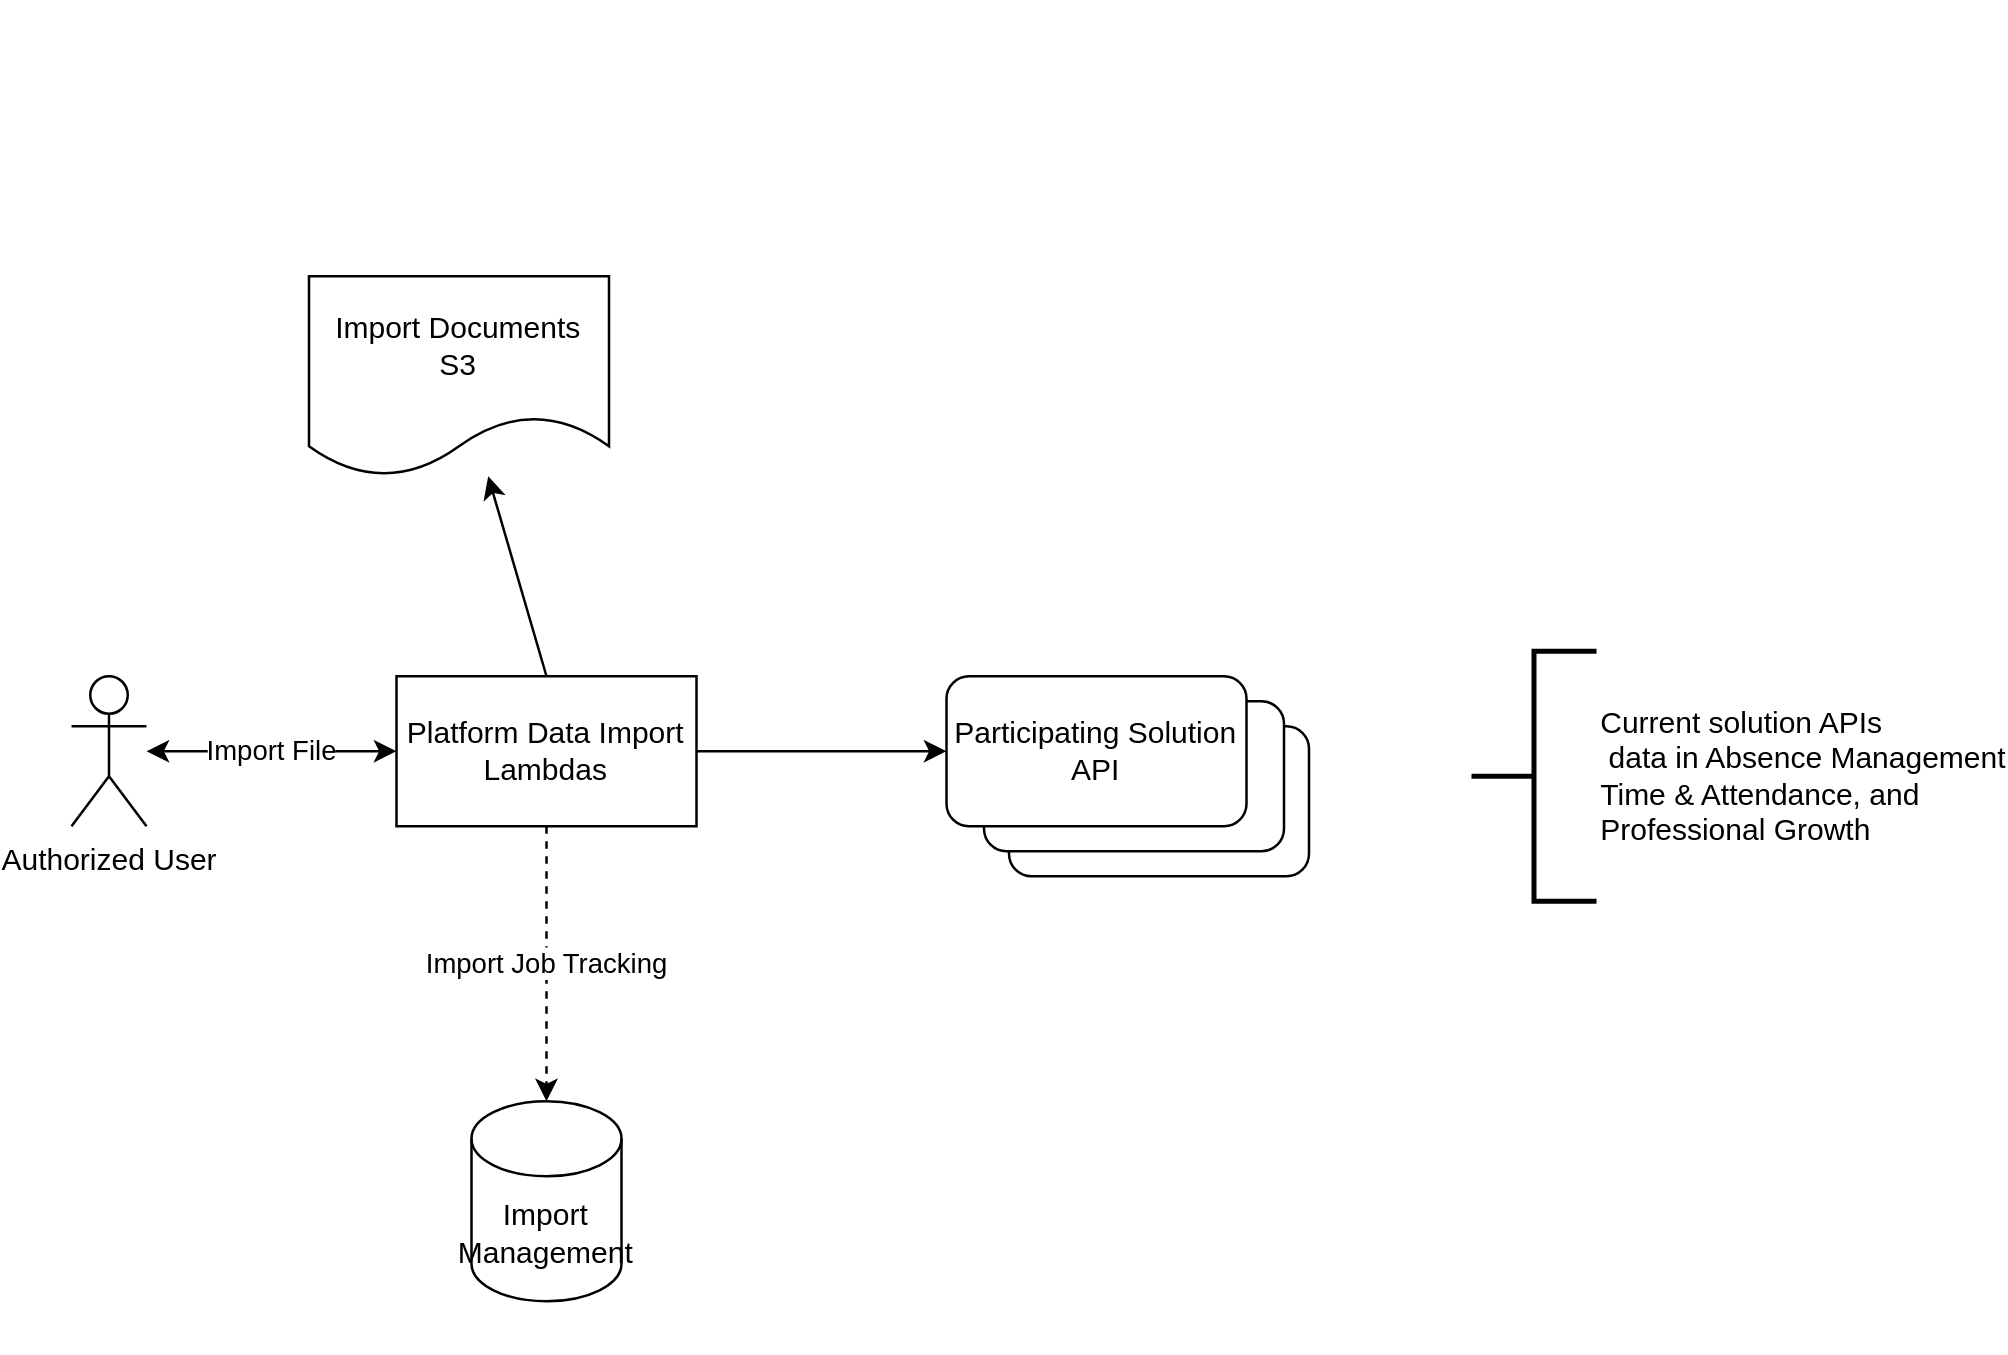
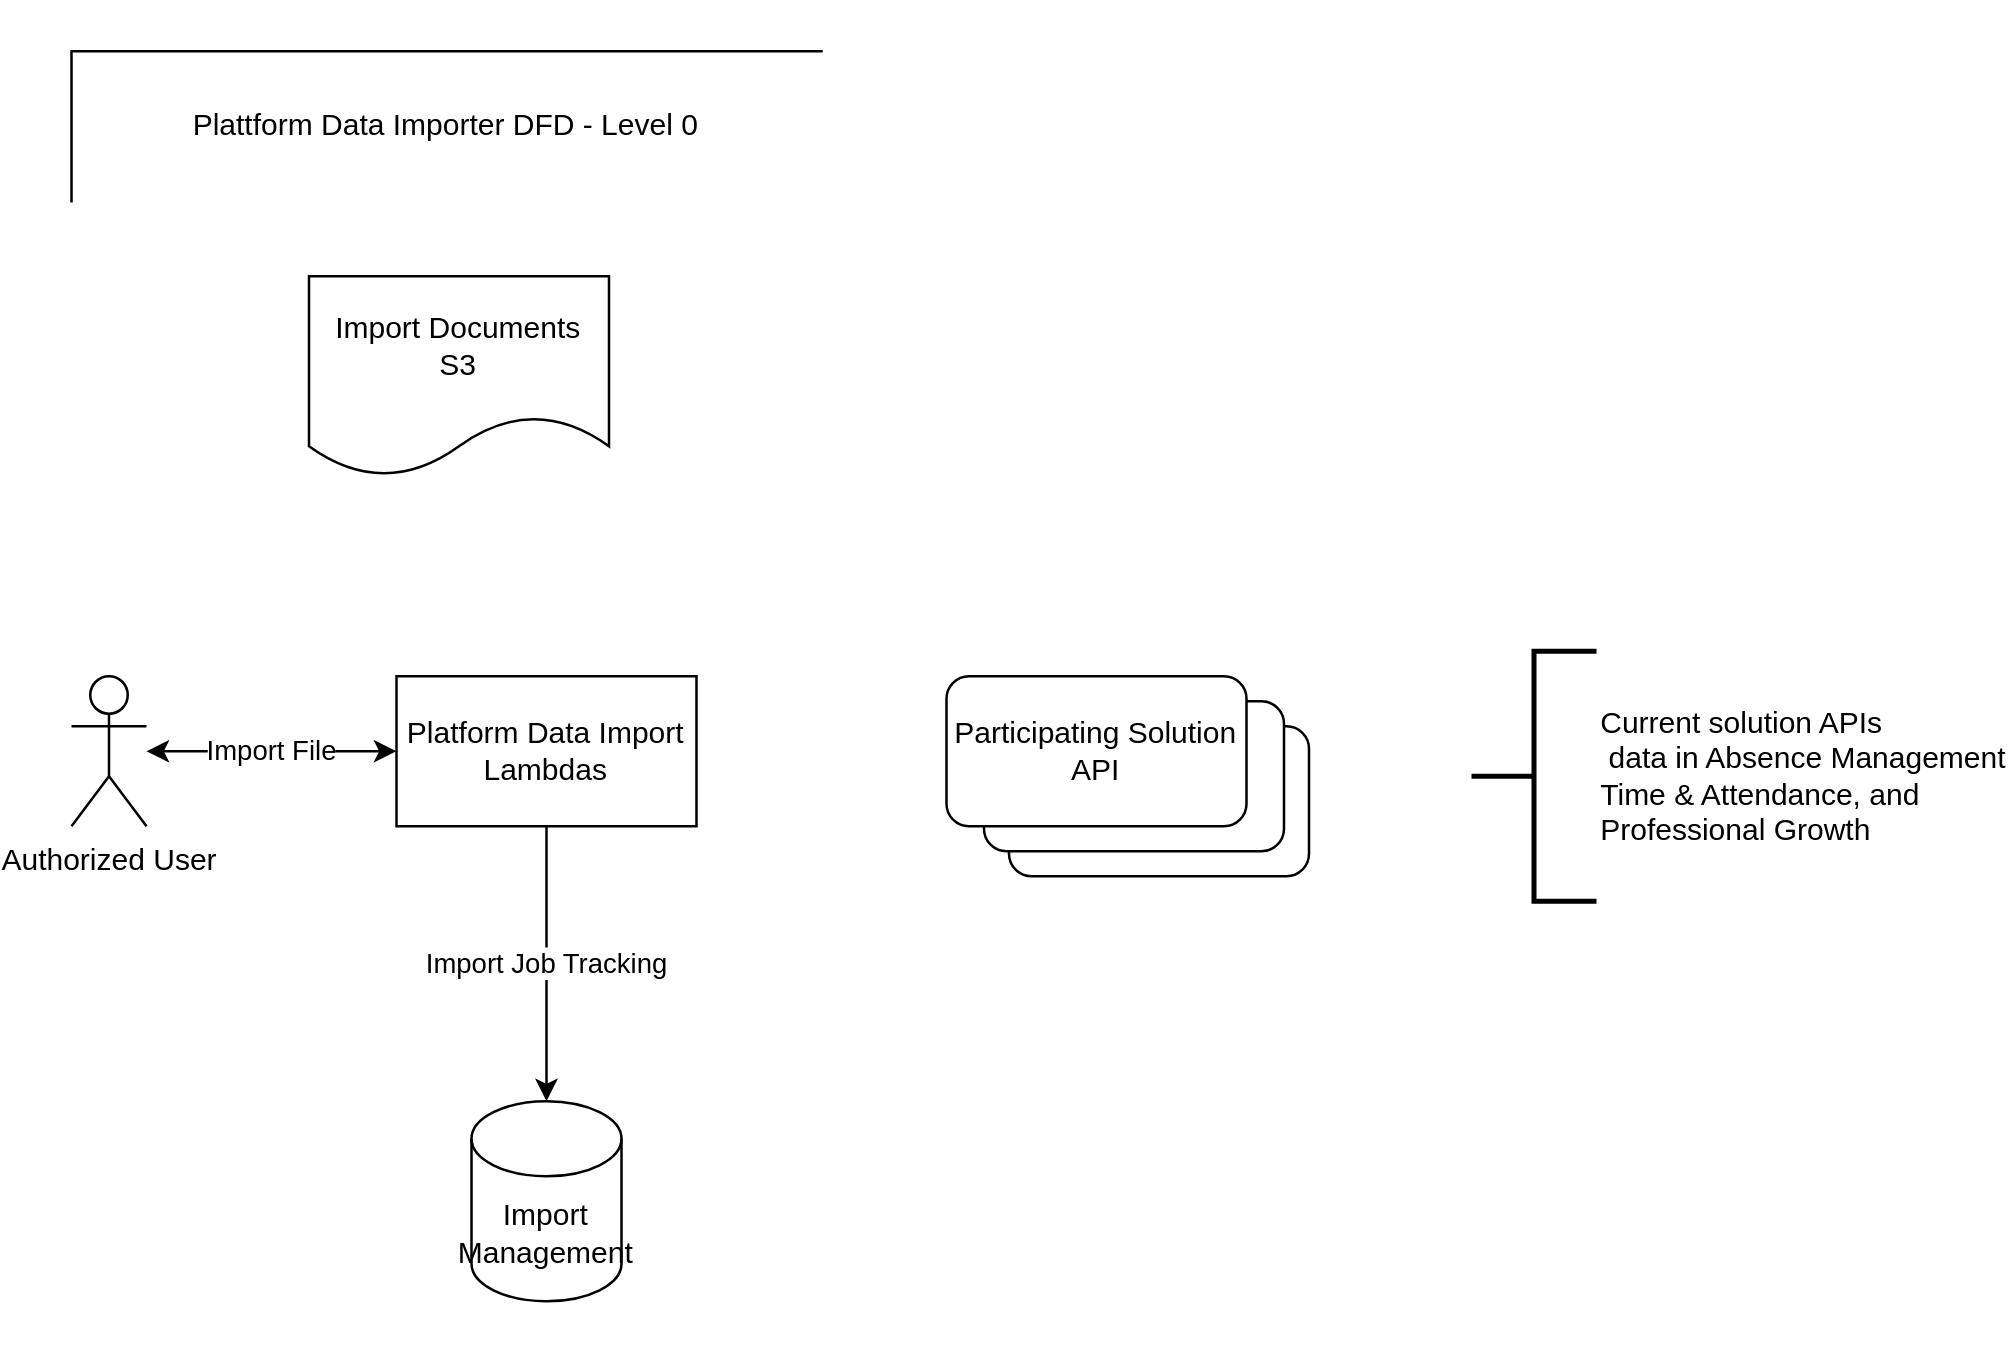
none -> (446, 126)
(519, 584) -> none
(813, 751) -> none
(546, 887) -> (546, 887)
